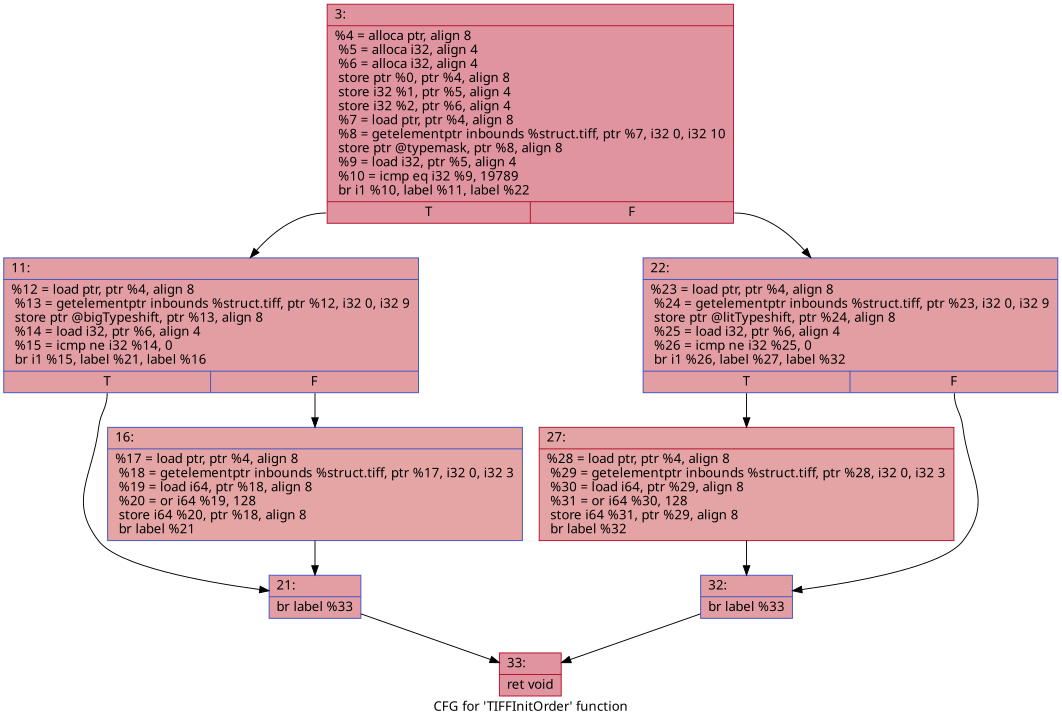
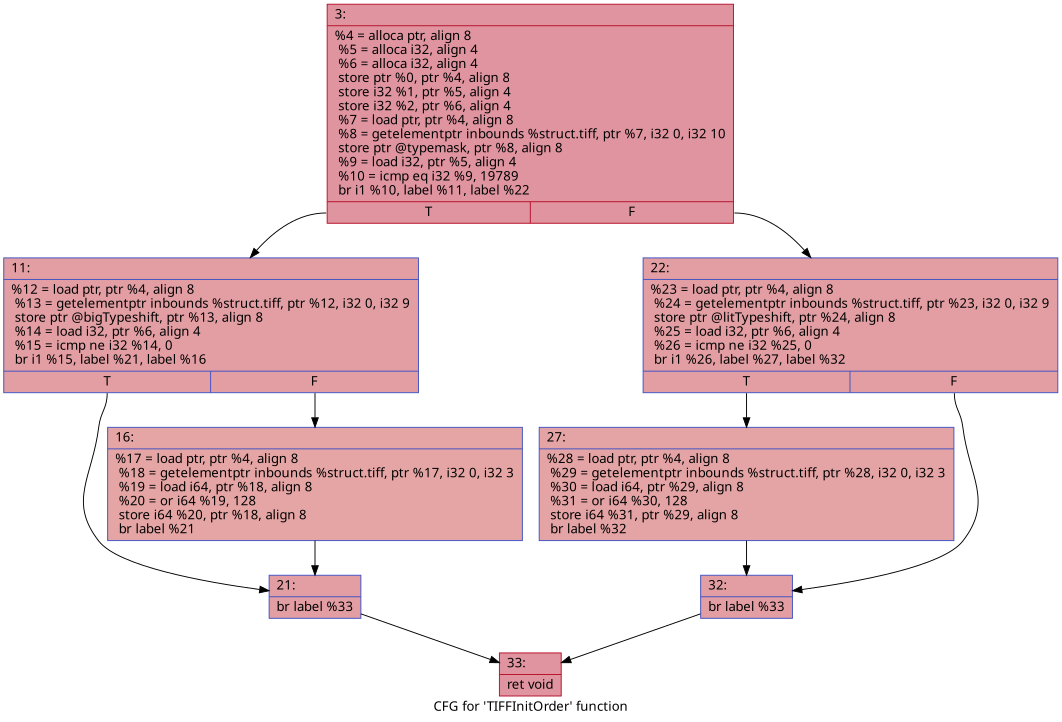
(747, 484) -> (747, 484)
